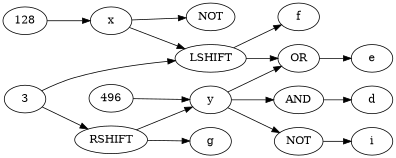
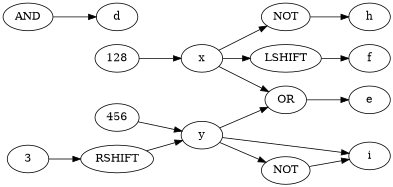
none -> (370, 17)
(258, 58) -> (240, 77)
(103, 71) -> none
(111, 98) -> (117, 118)
(249, 100) -> (282, 145)
(211, 141) -> none
